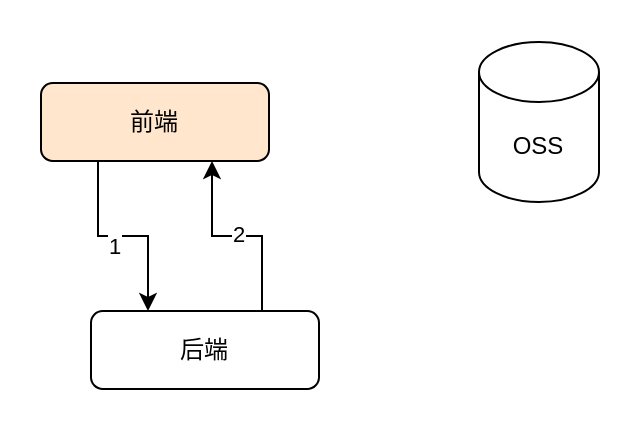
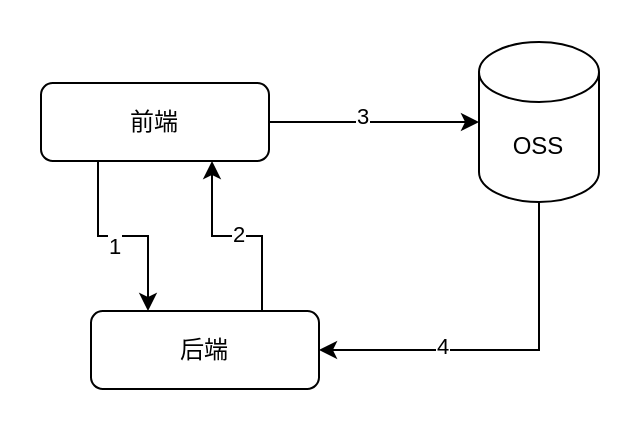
(155, 122) -> (155, 122)
none -> (367, 122)
none -> (510, 350)
